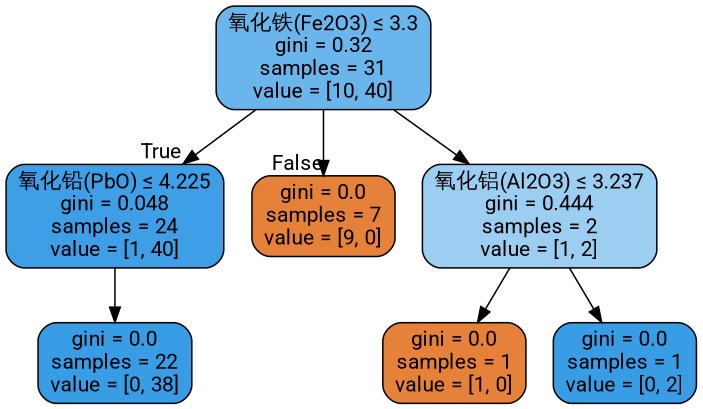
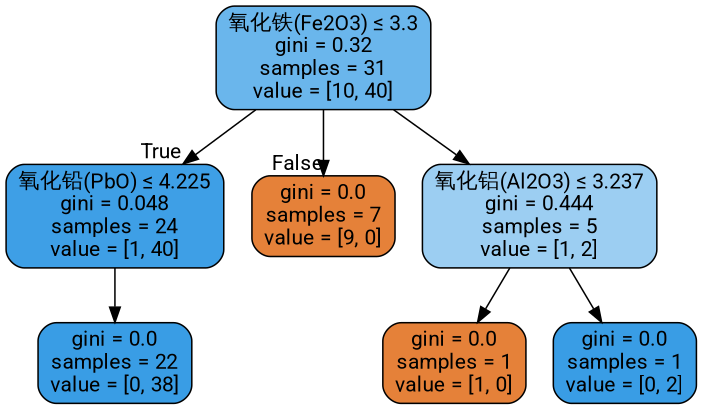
(540, 227) -> (540, 227)
